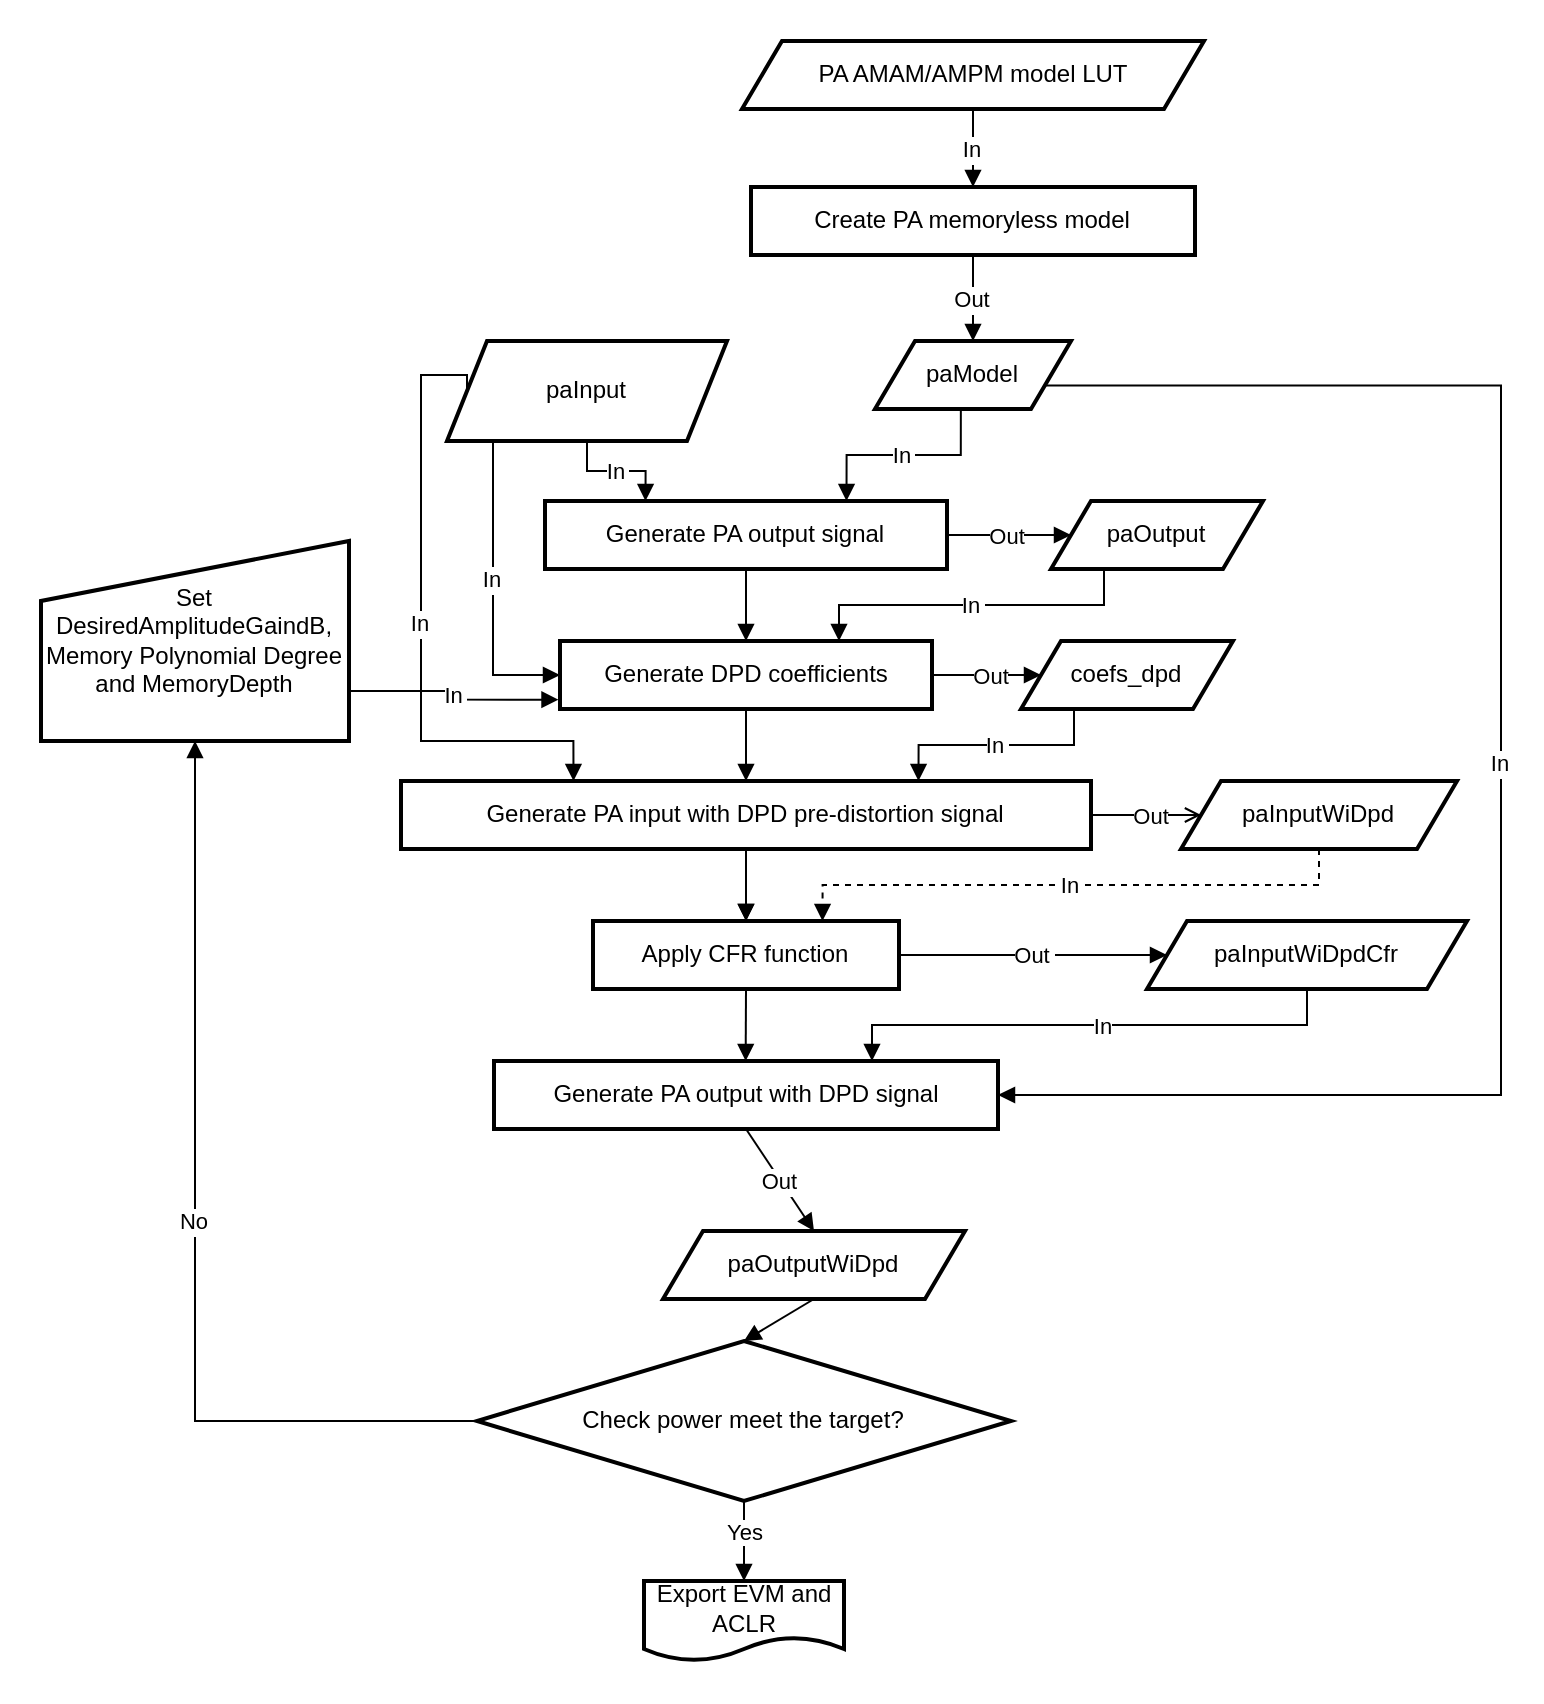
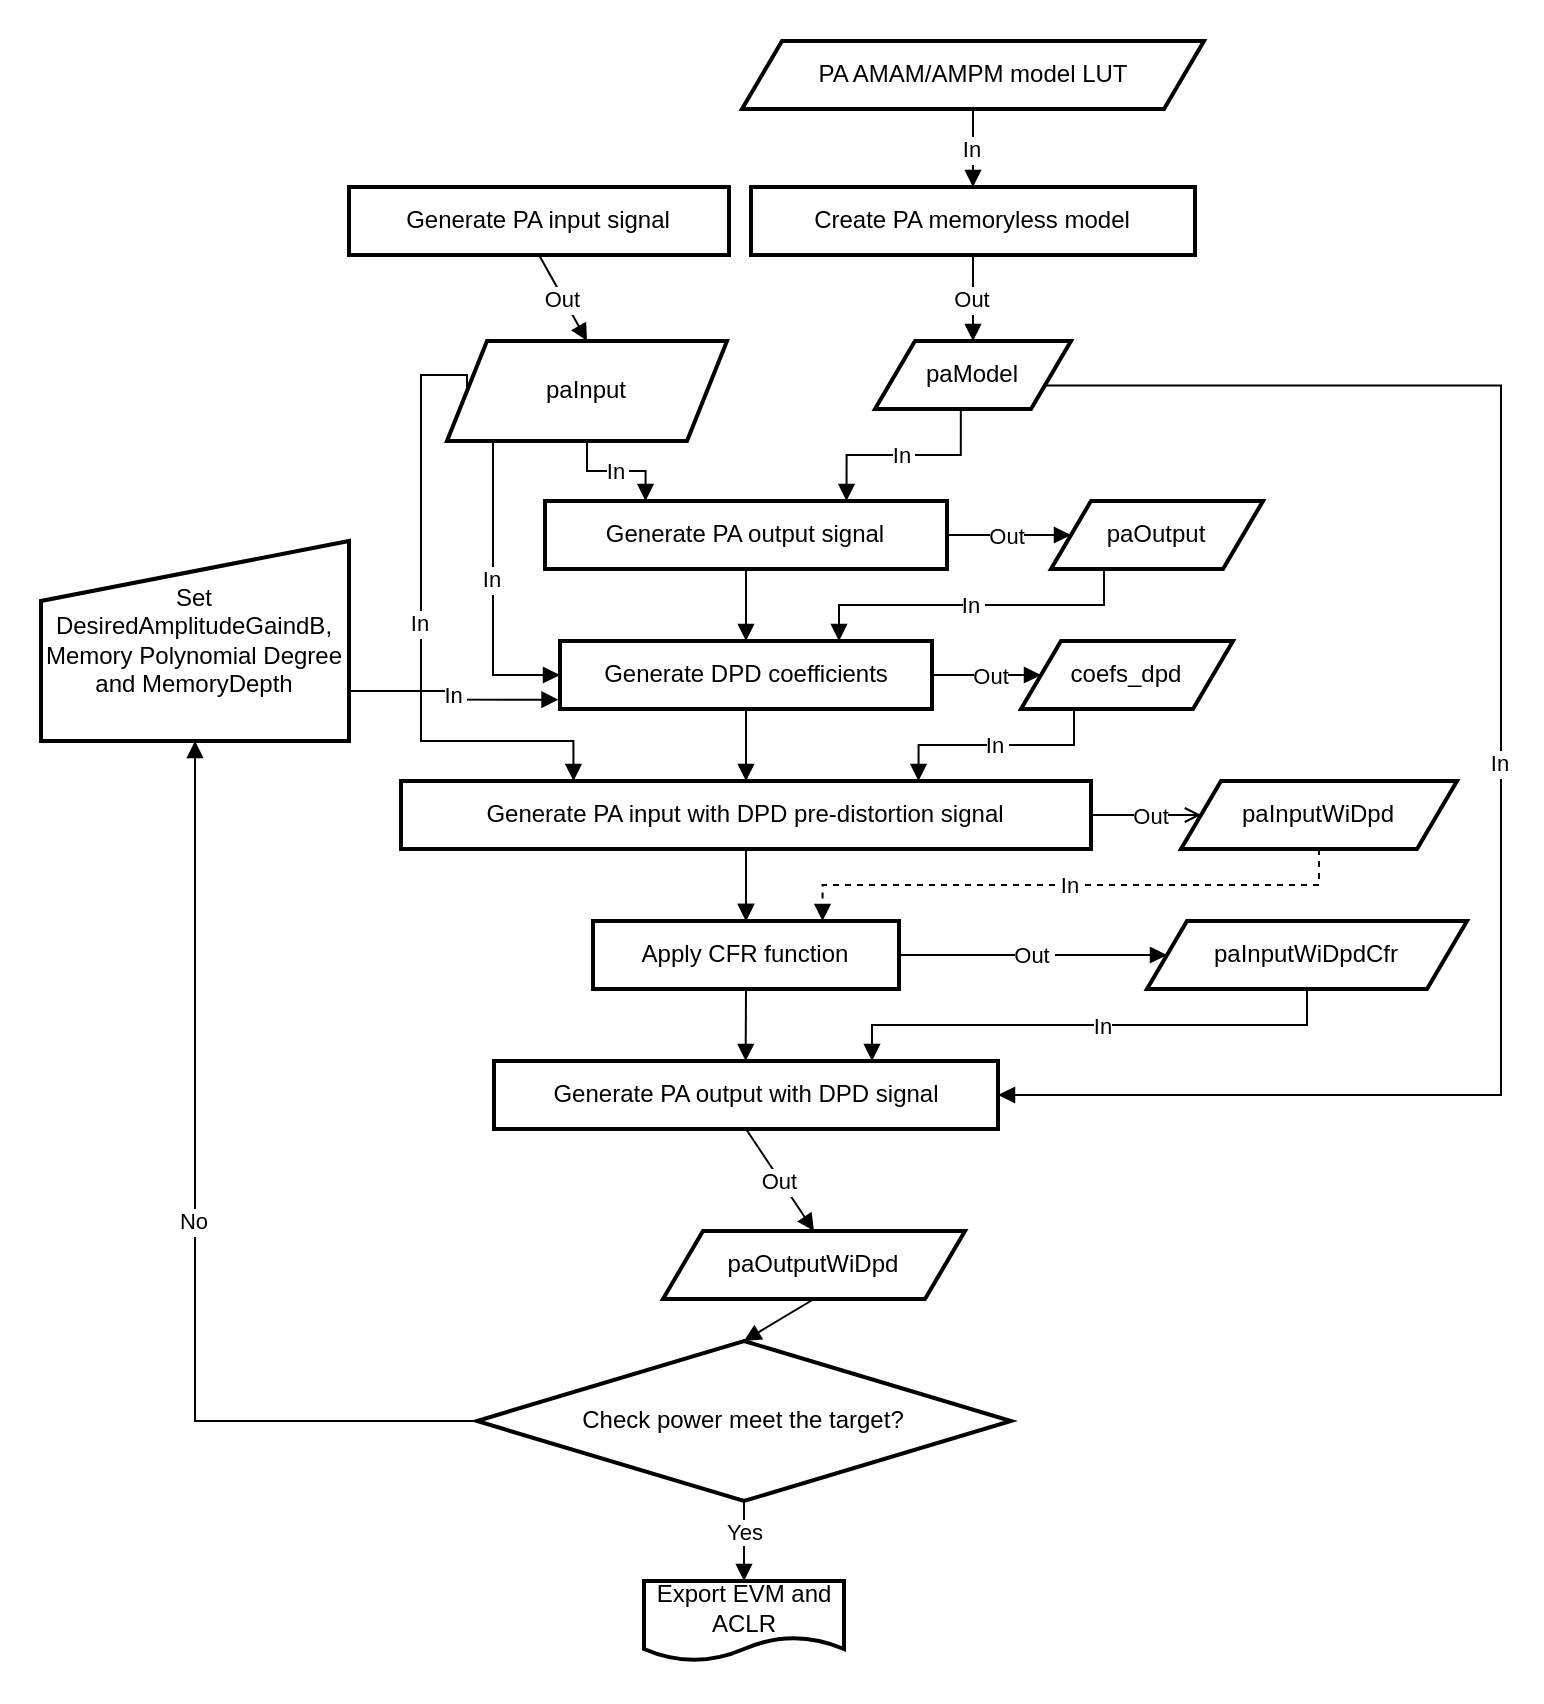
none -> (539, 221)
none -> (559, 291)
